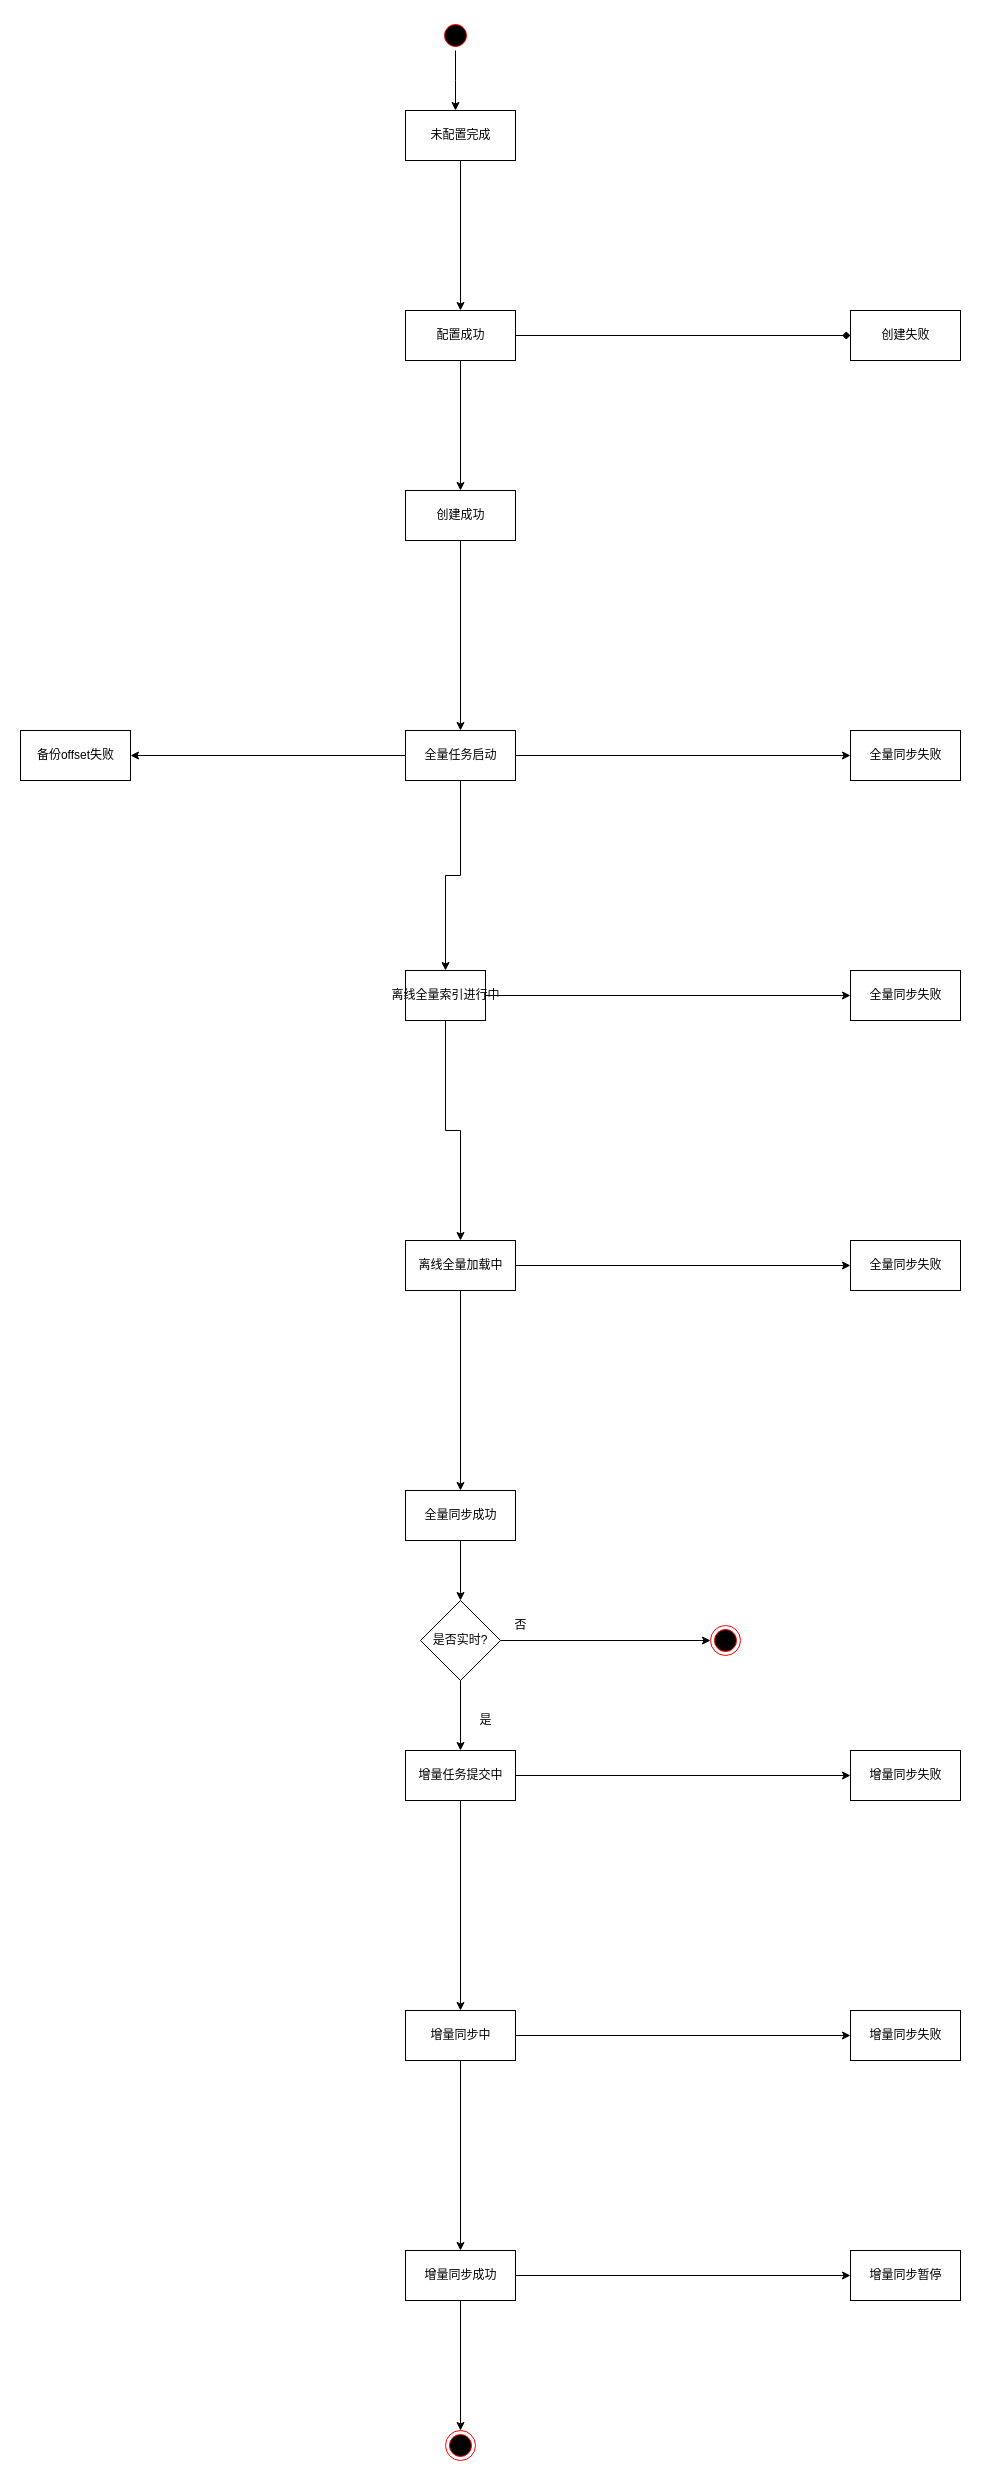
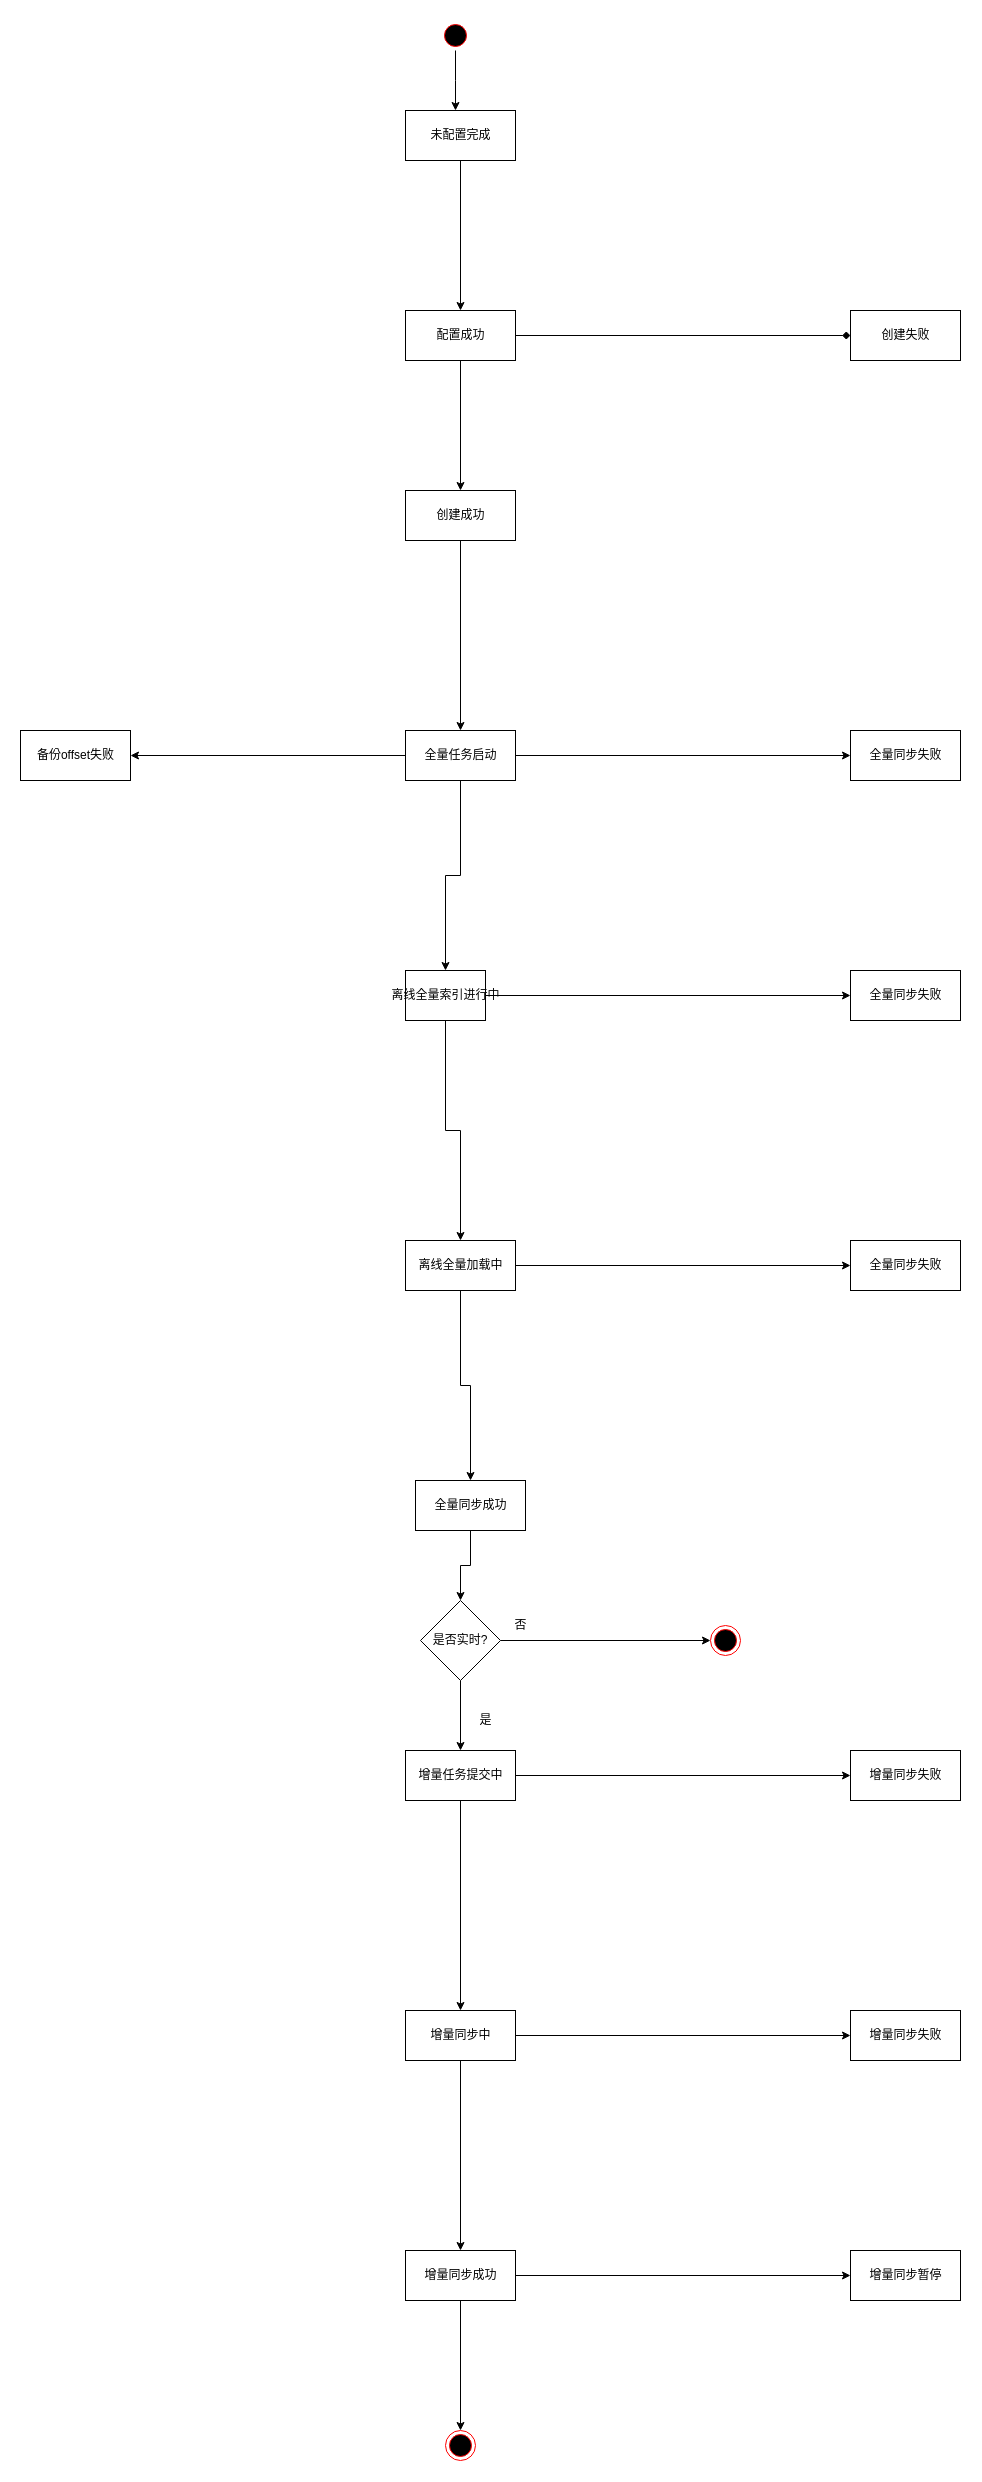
(461, 1516) -> (471, 1506)
